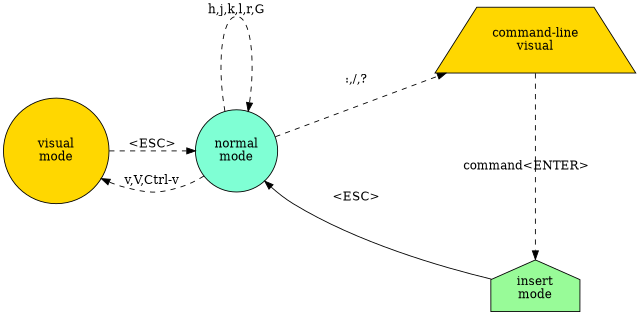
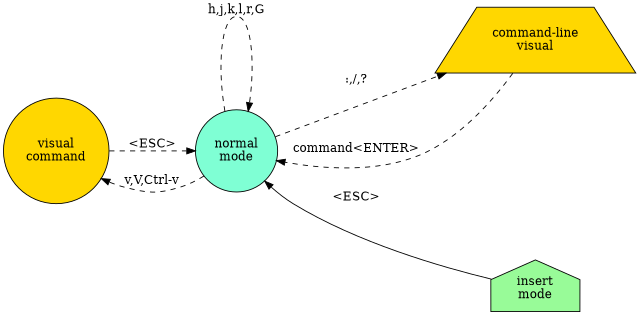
(56, 151) -> (56, 151)
(535, 162) -> (414, 157)
